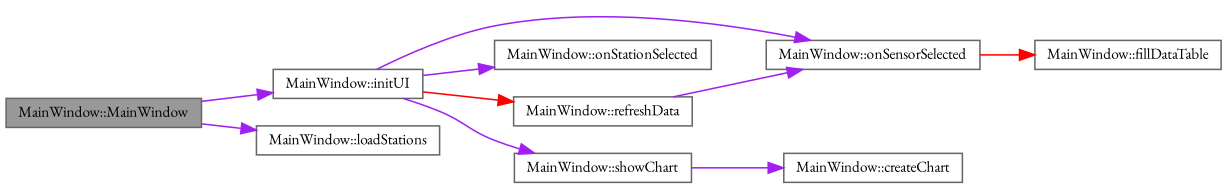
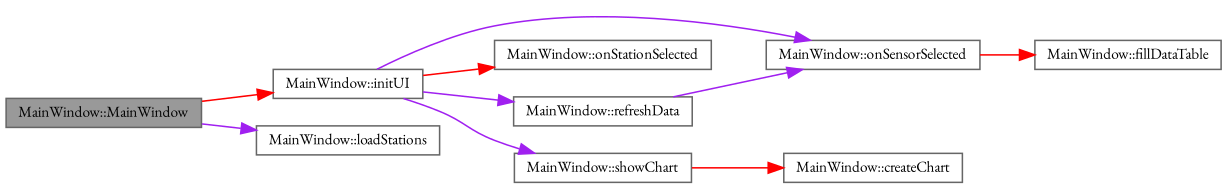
(451, 72) -> (451, 72)
(461, 96) -> (461, 96)
(230, 98) -> (230, 98)
(730, 168) -> (730, 168)
